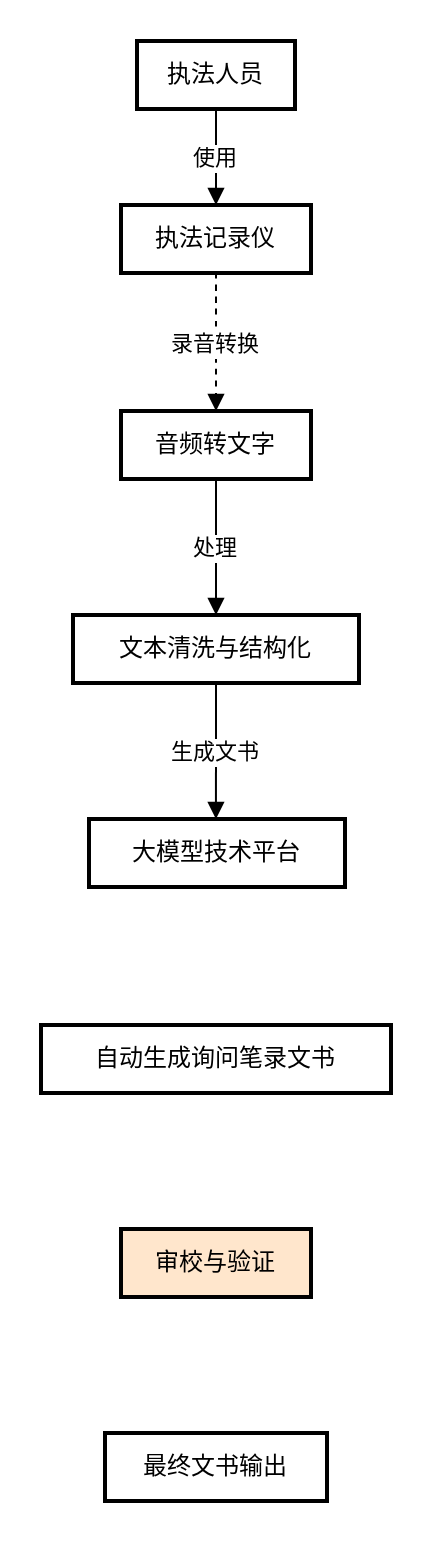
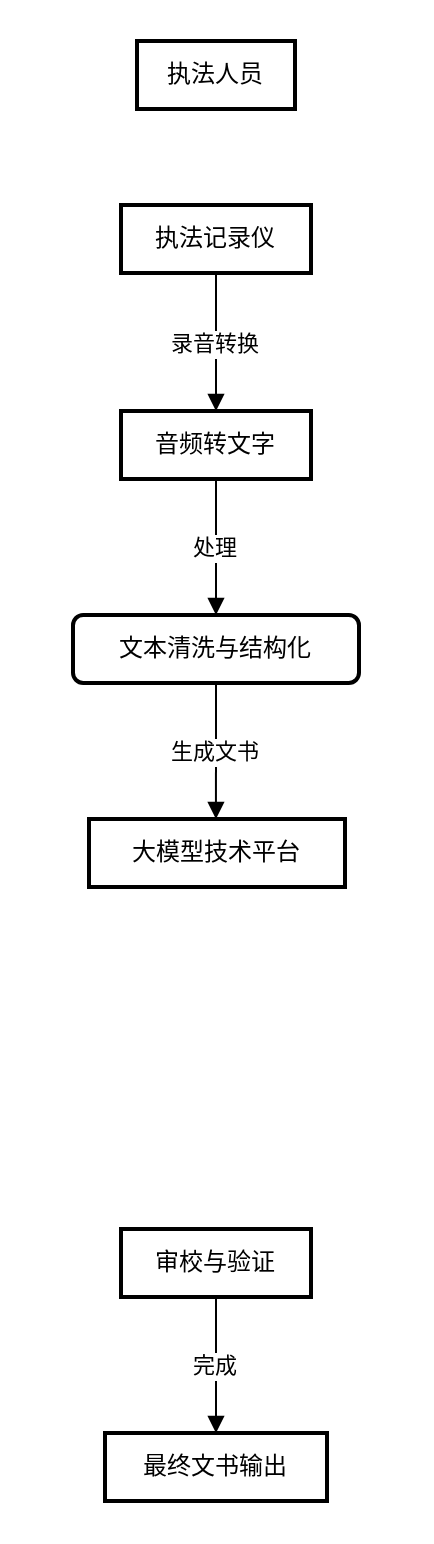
(216, 149) -> none
(216, 304) -> (216, 304)
(216, 649) -> (216, 649)
(216, 1059) -> none
(216, 1263) -> (216, 1263)
none -> (216, 1358)
